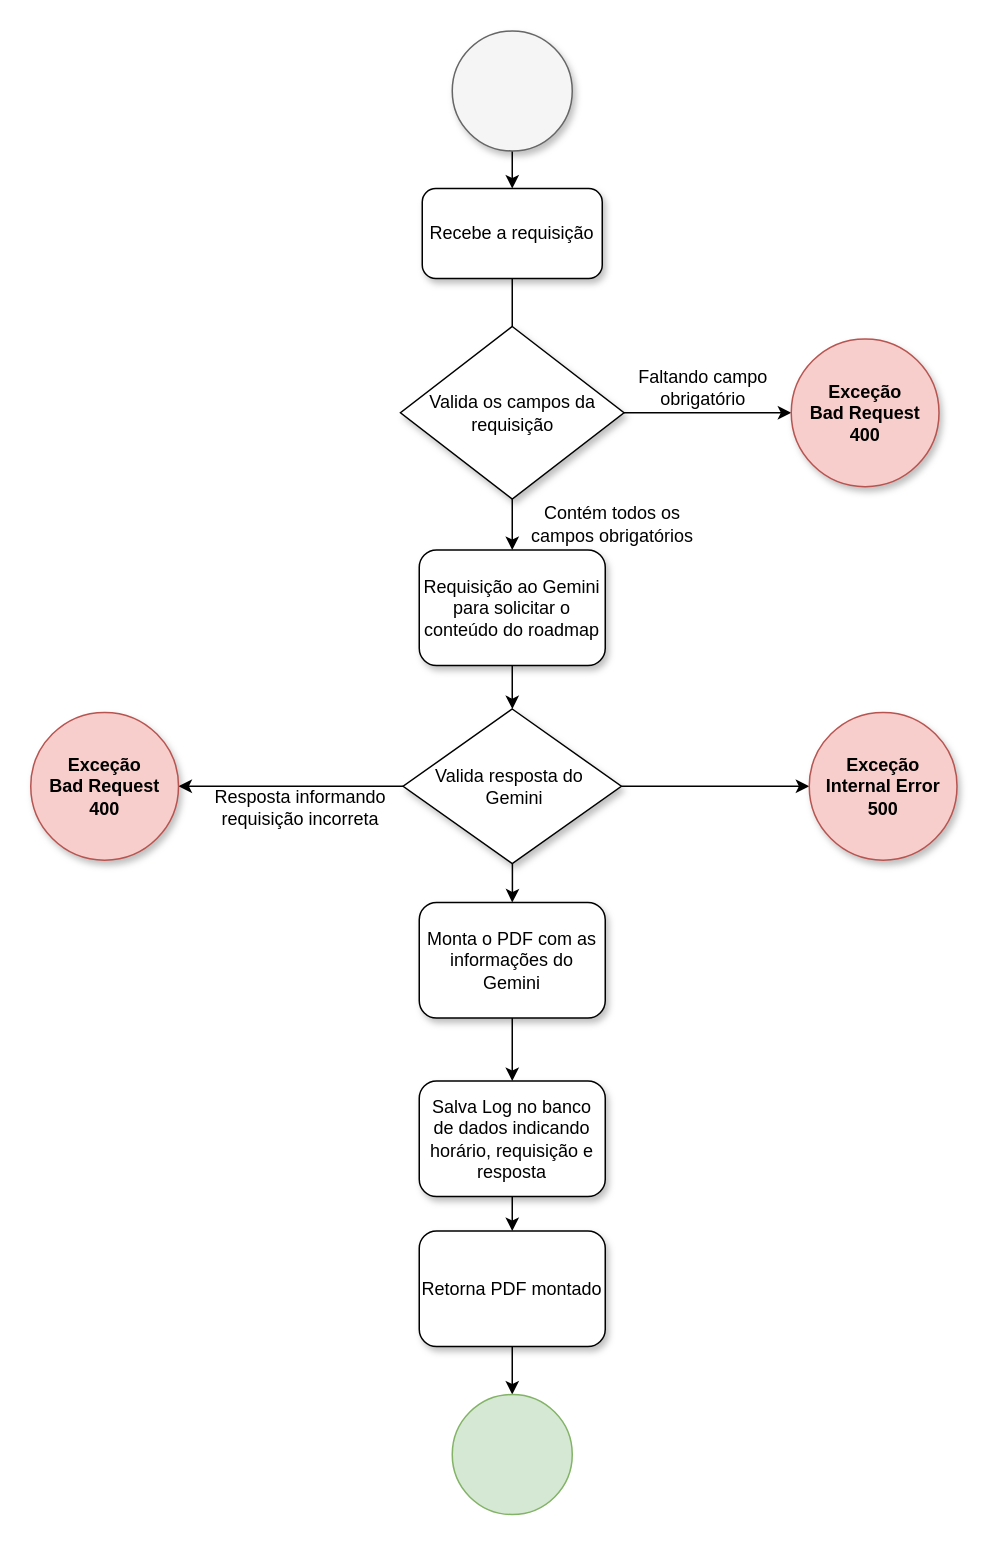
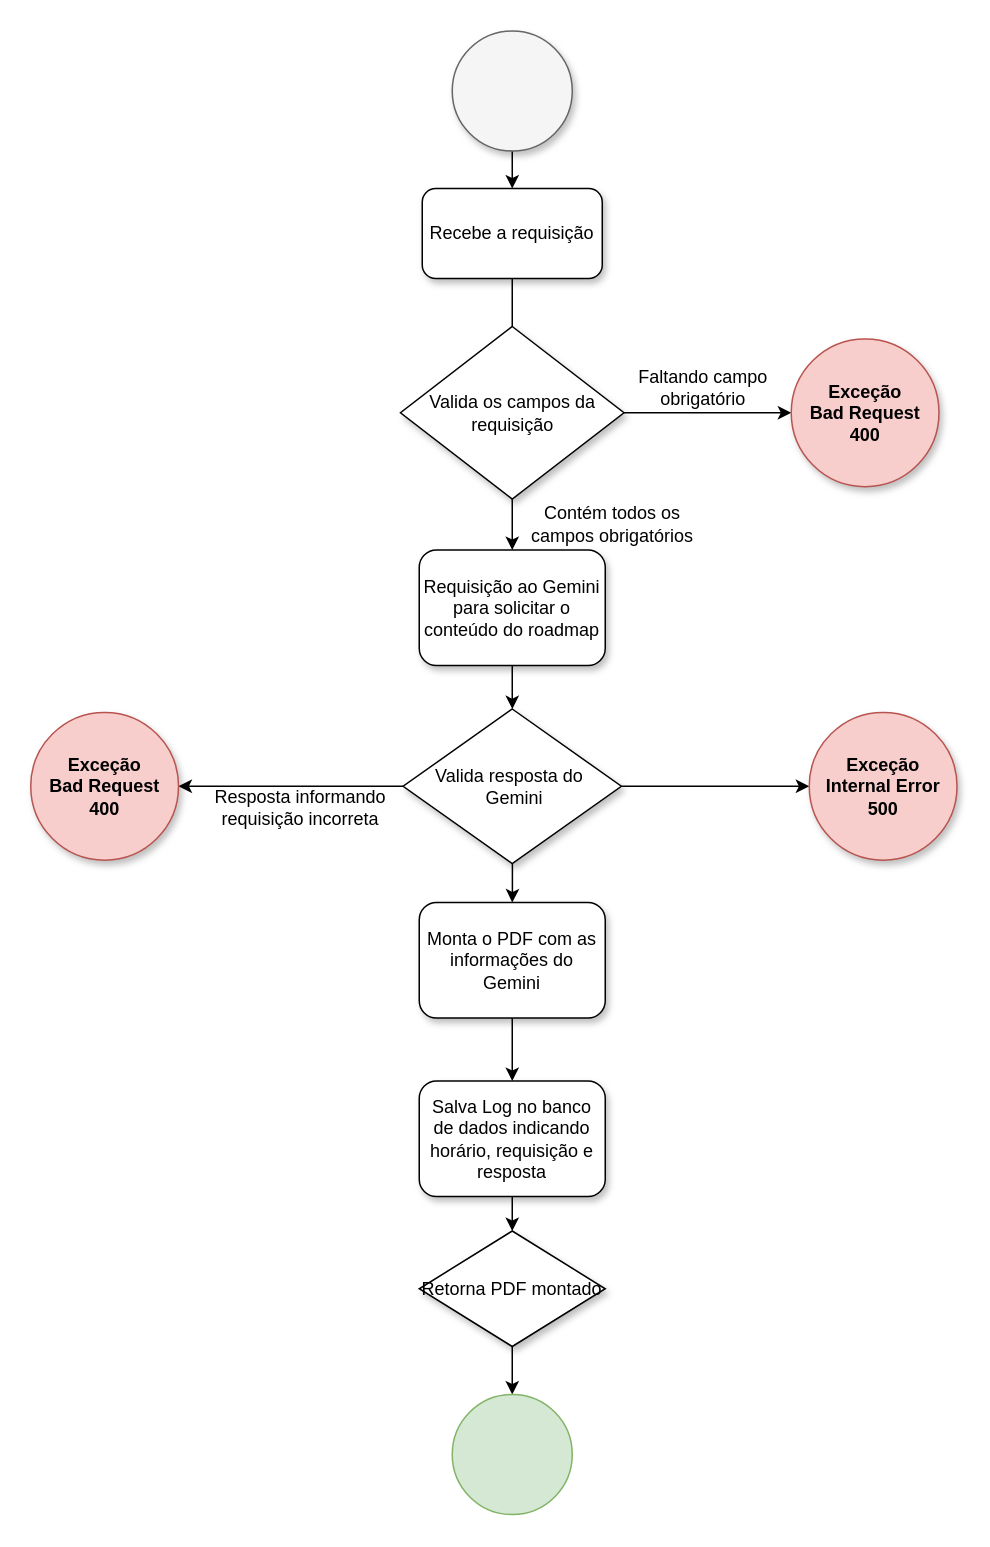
(512, 1289) -> (512, 1289)
